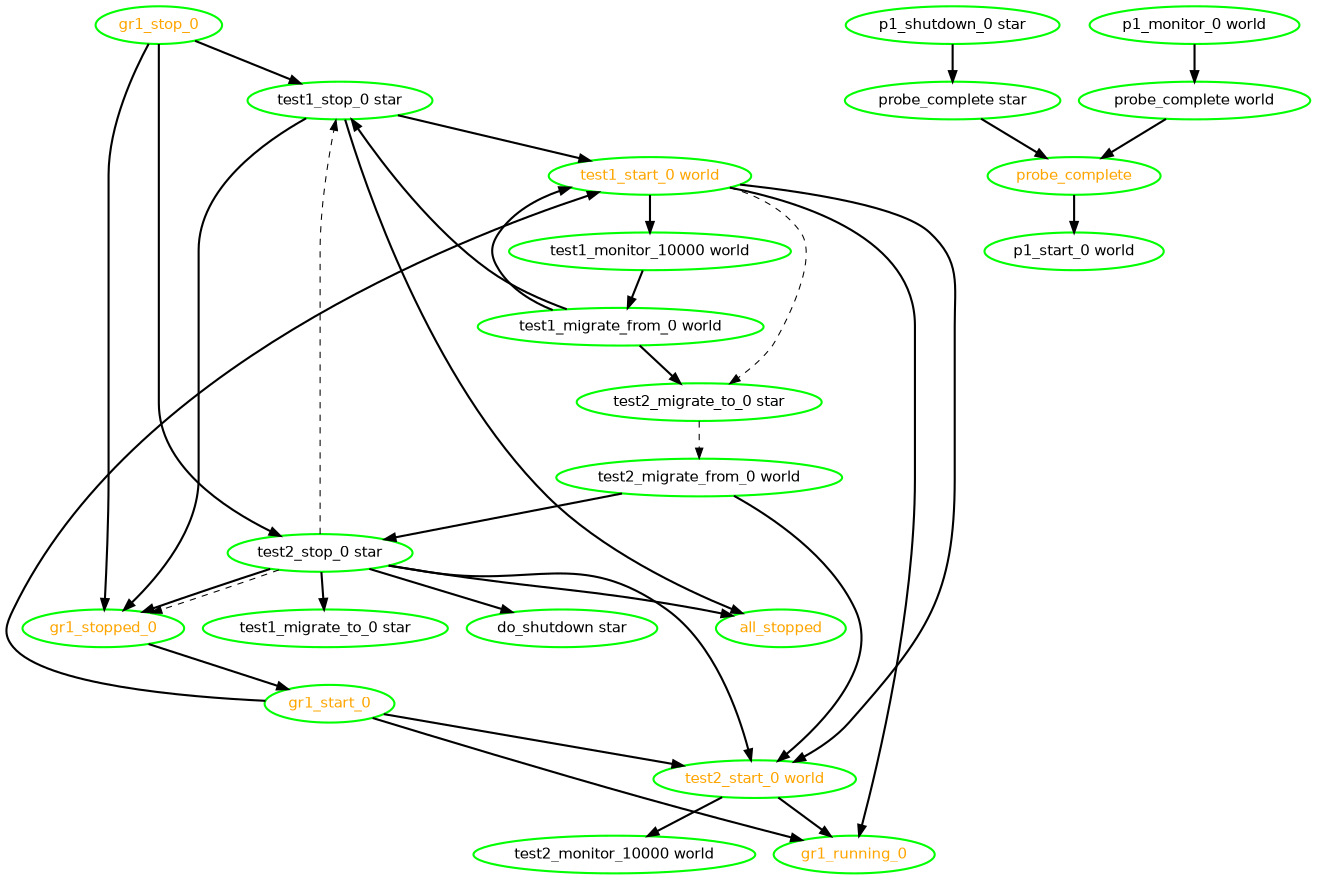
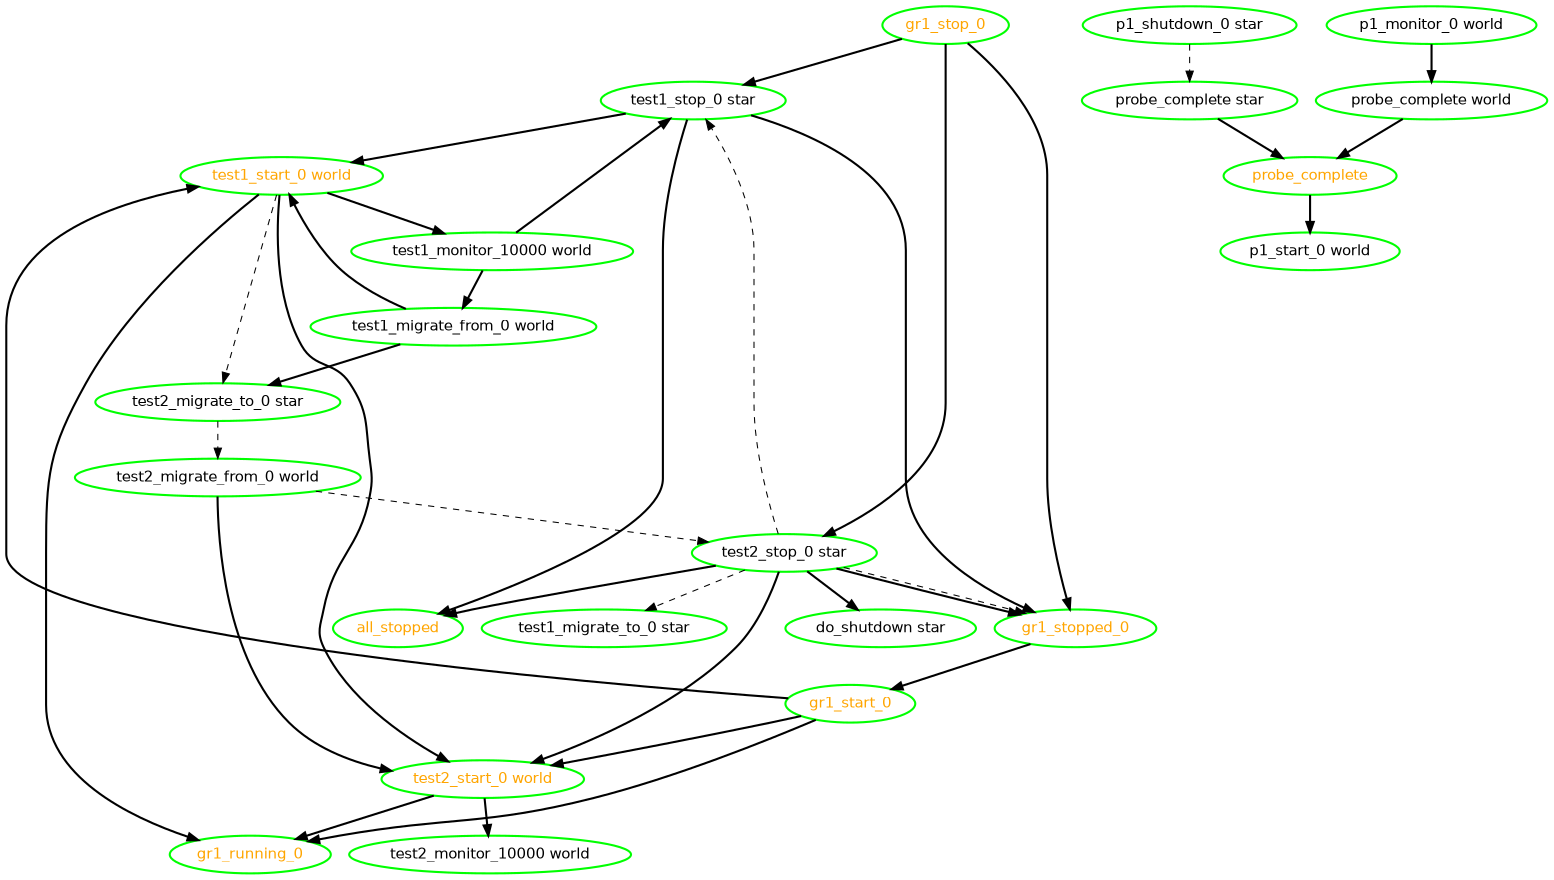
(953, 58) -> (1190, 58)
(448, 236) -> (589, 179)
(509, 515) -> (507, 516)
(322, 585) -> (700, 588)
